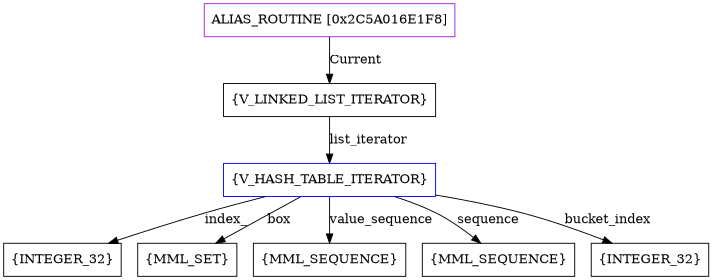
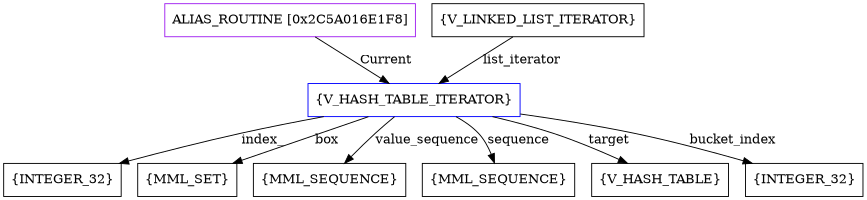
(330, 56) -> (348, 58)
none -> (660, 180)
